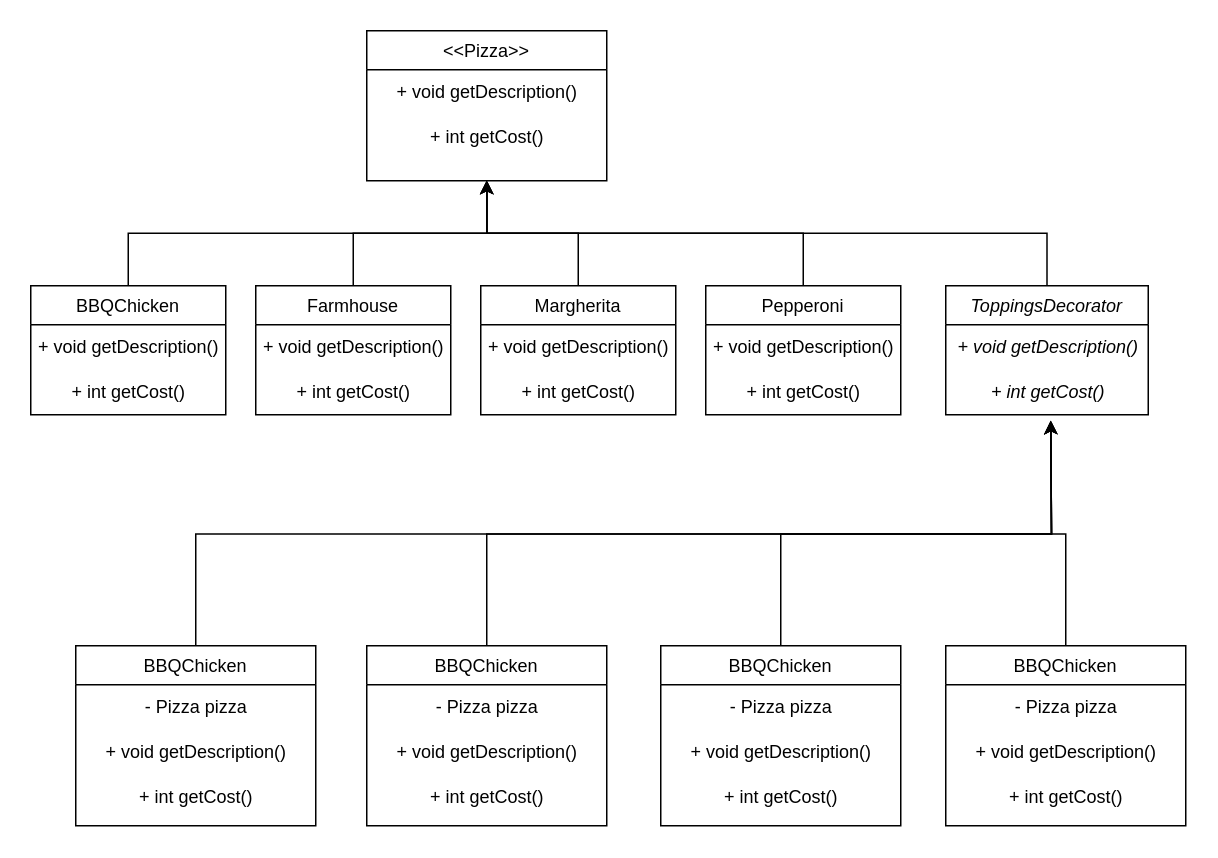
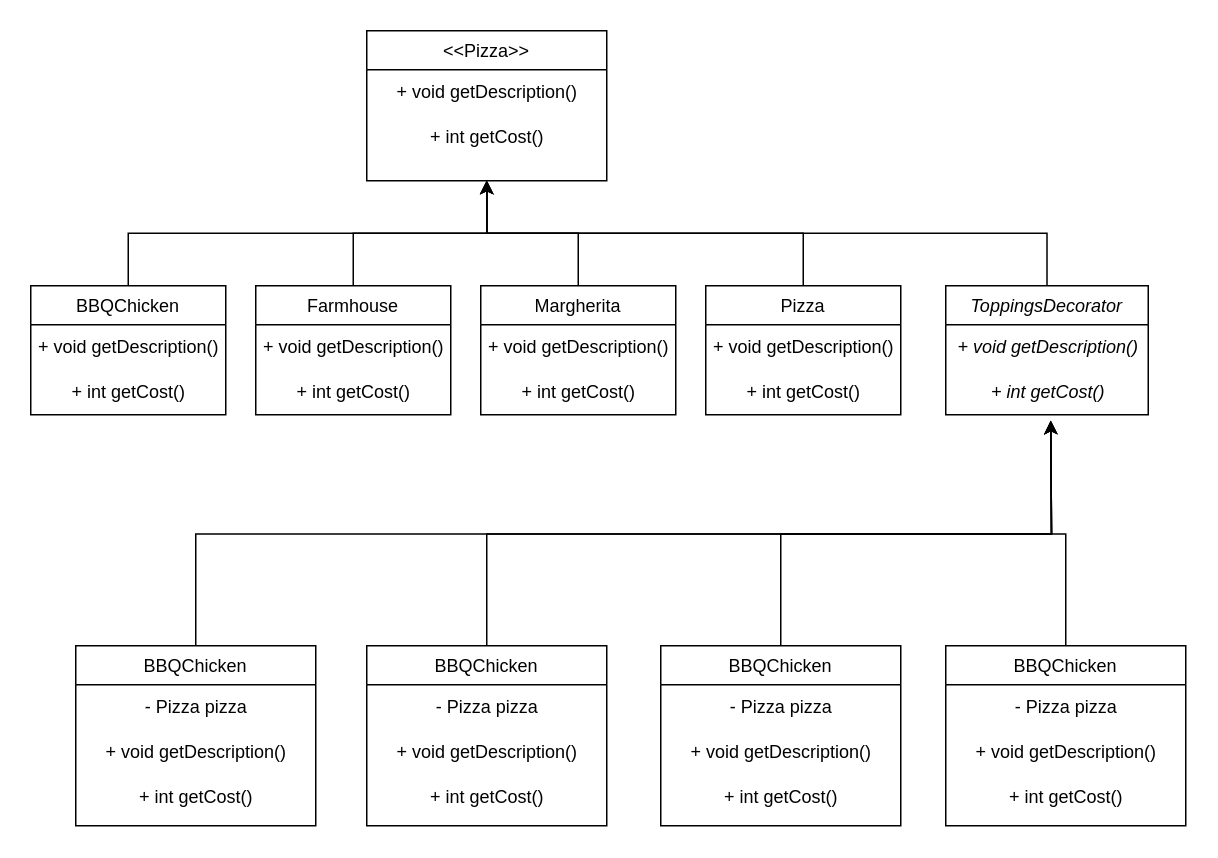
(803, 306) -> (803, 306)
